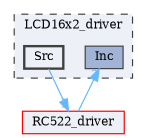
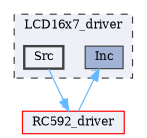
(73, 25) -> (73, 25)
(73, 122) -> (73, 122)
